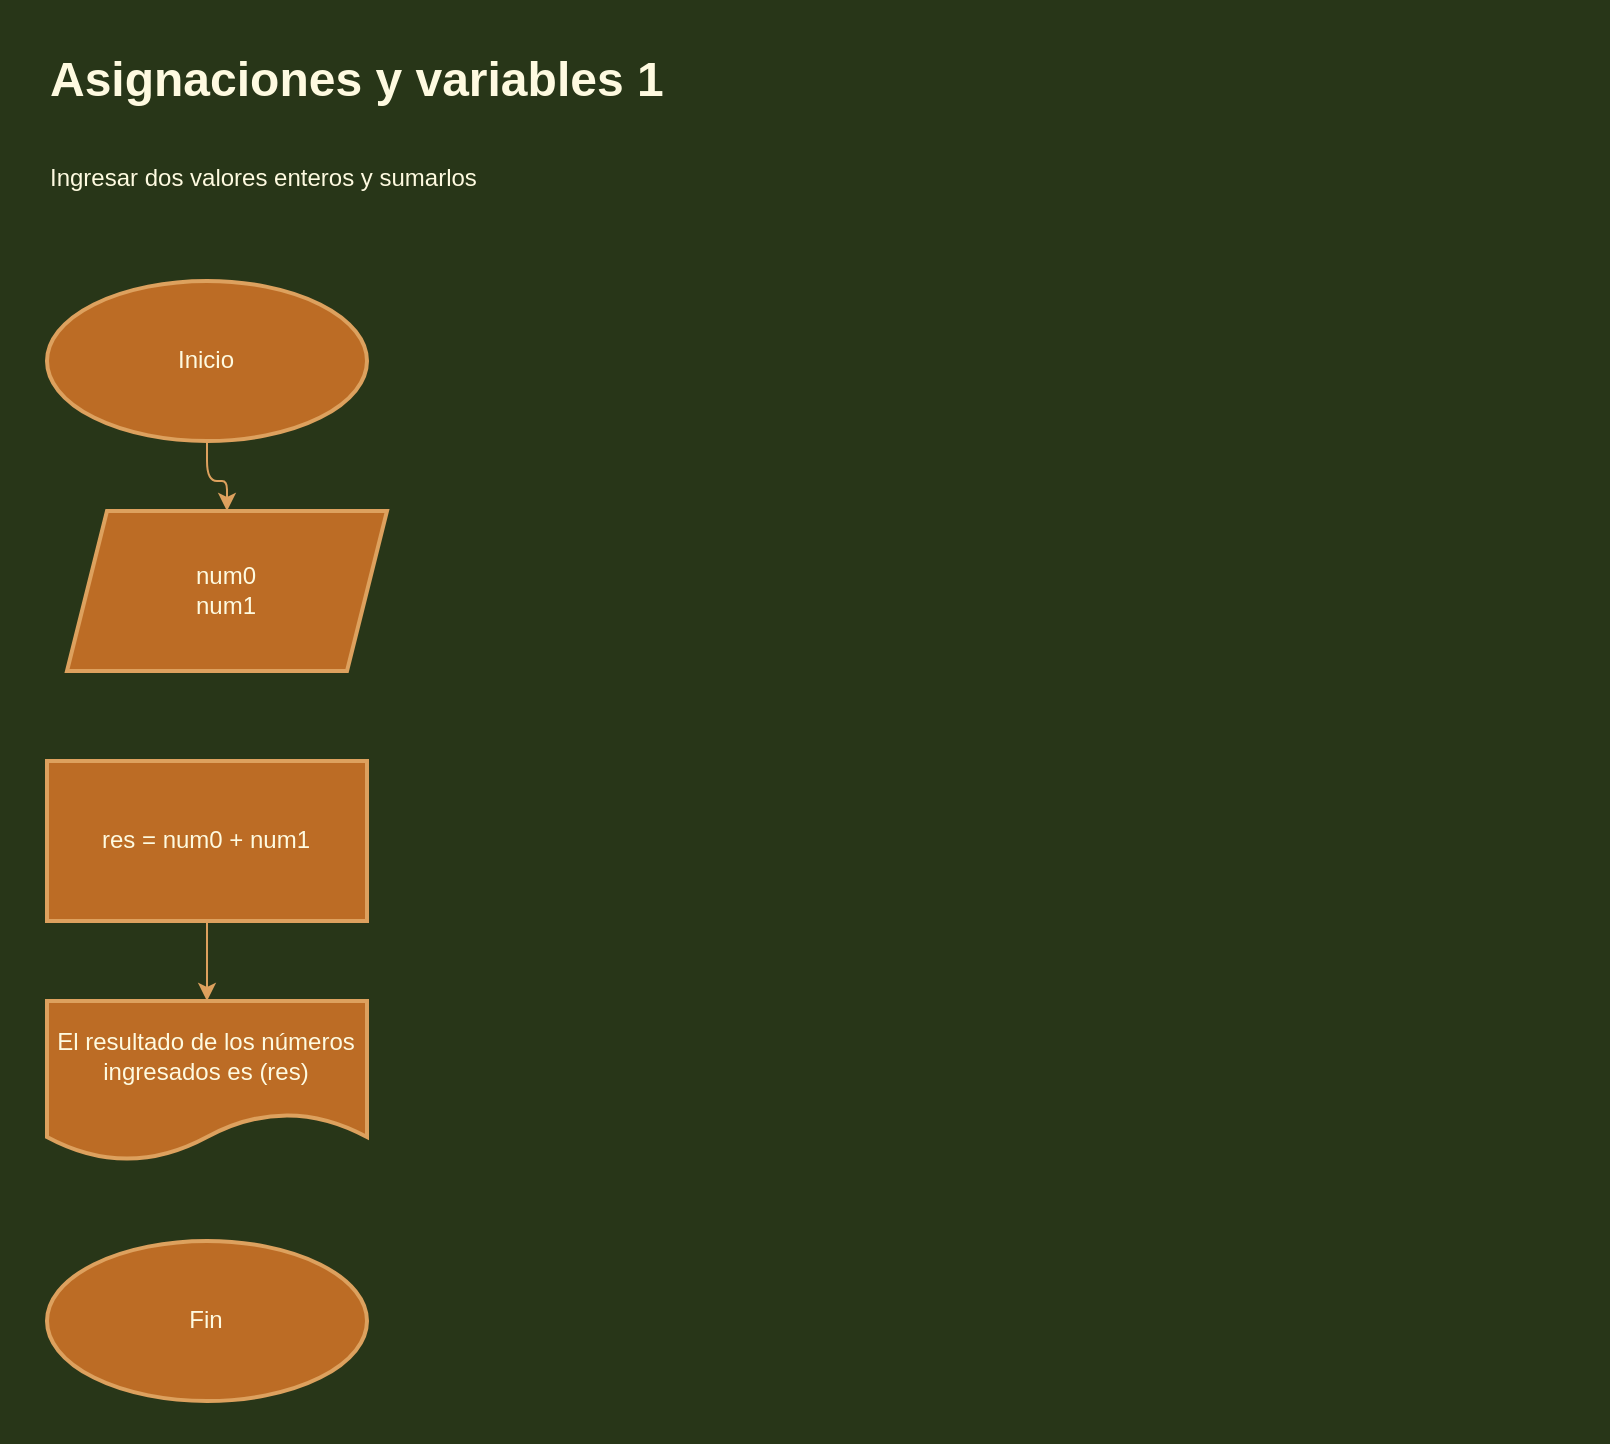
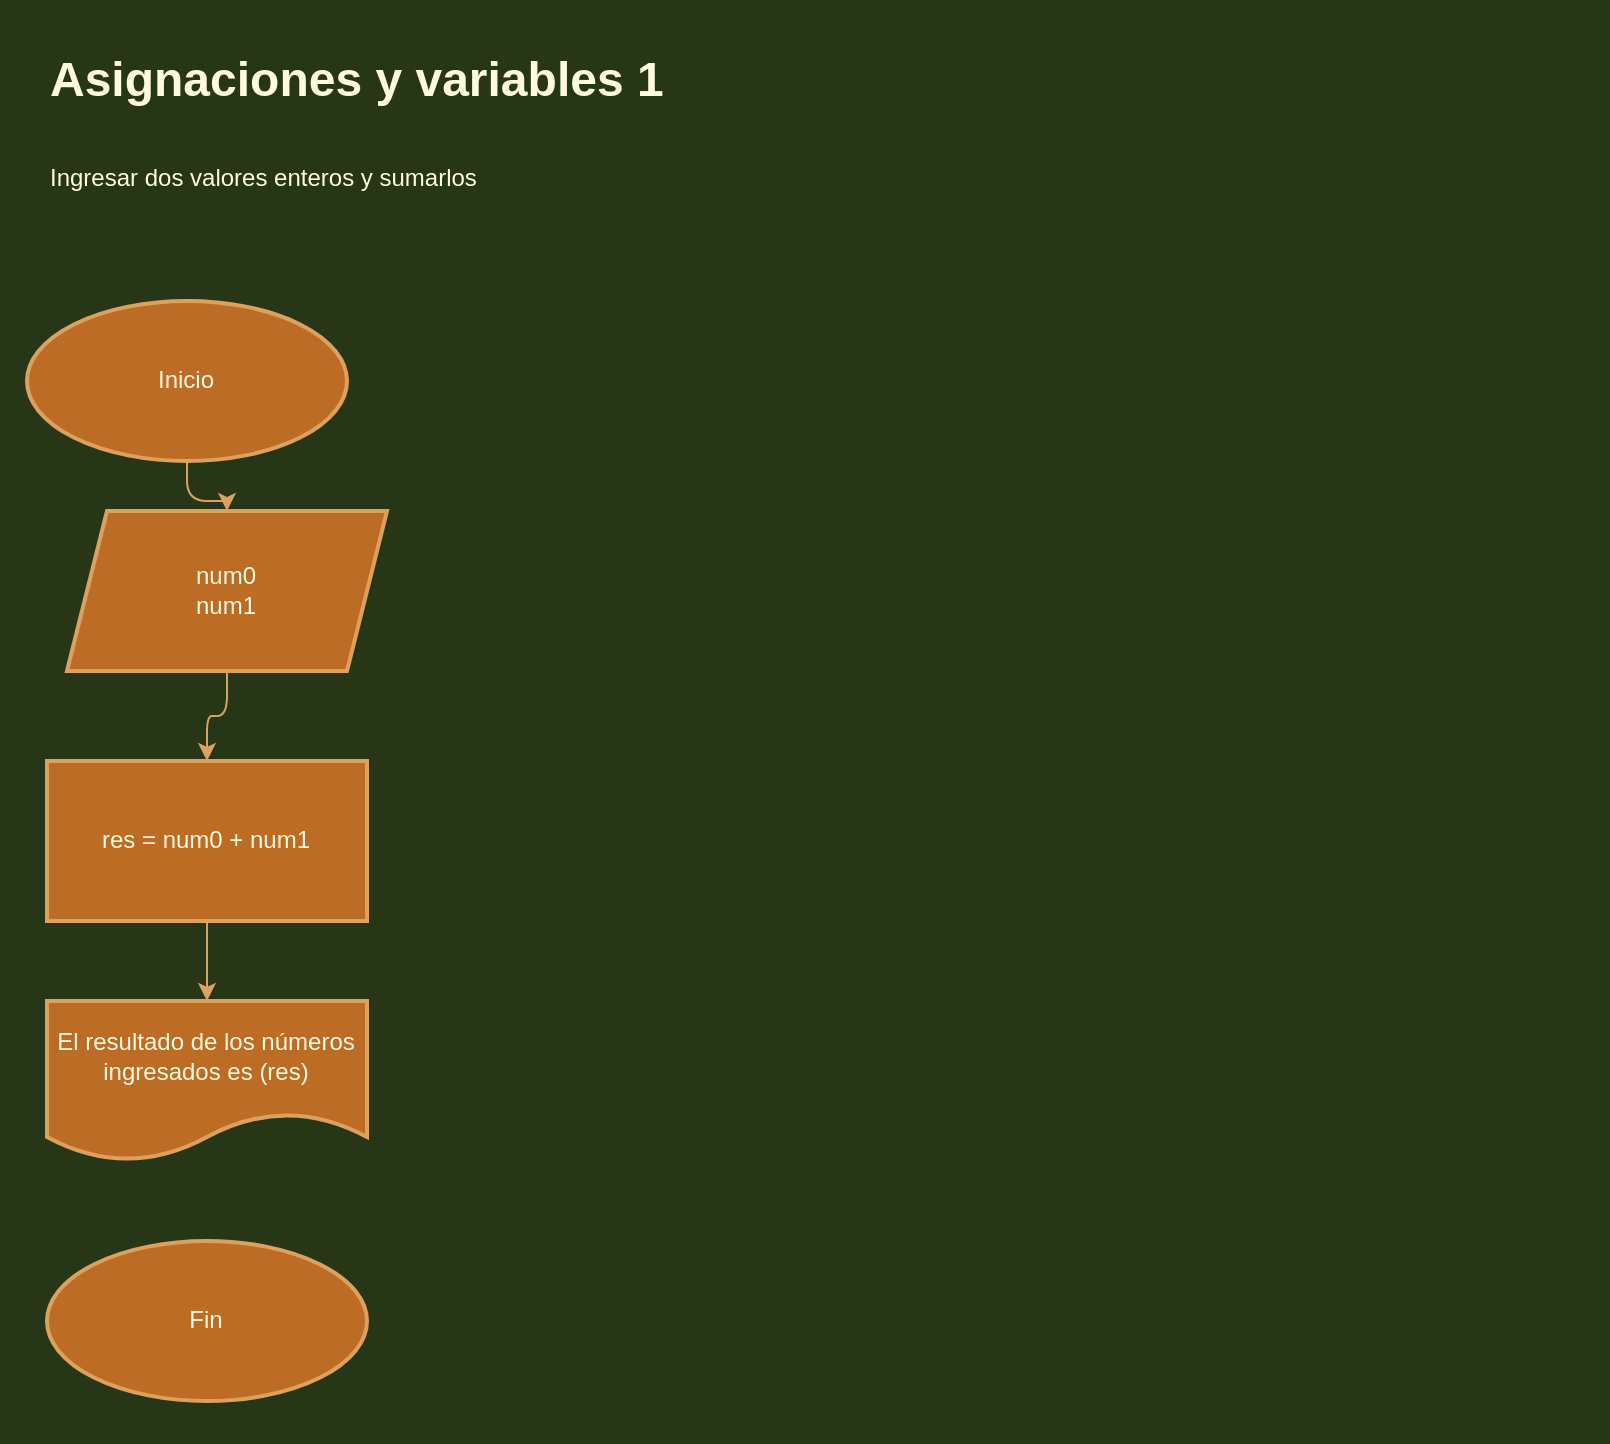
(207, 361) -> (187, 381)
none -> (223, 713)
